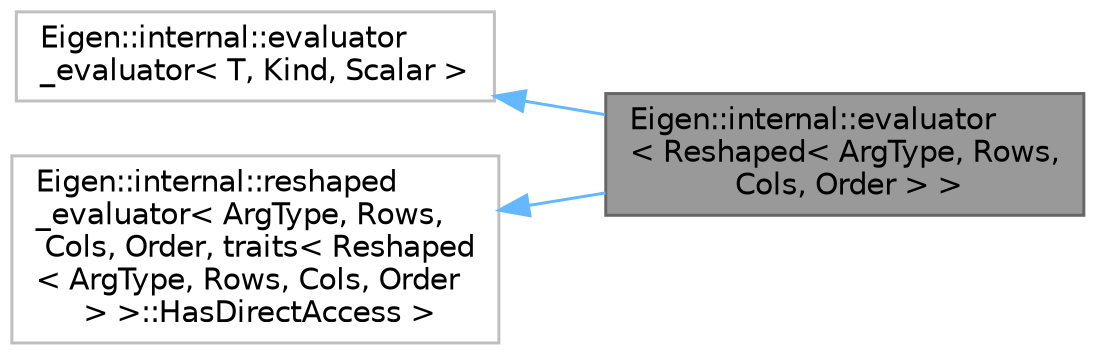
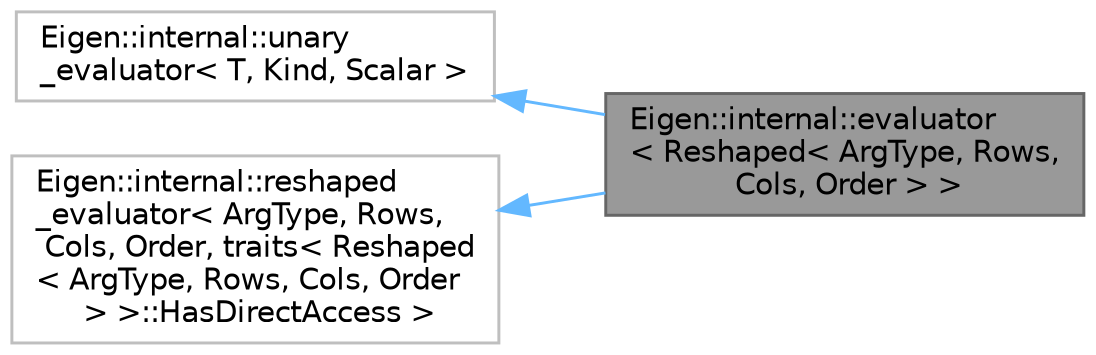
(255, 56) -> (255, 56)
